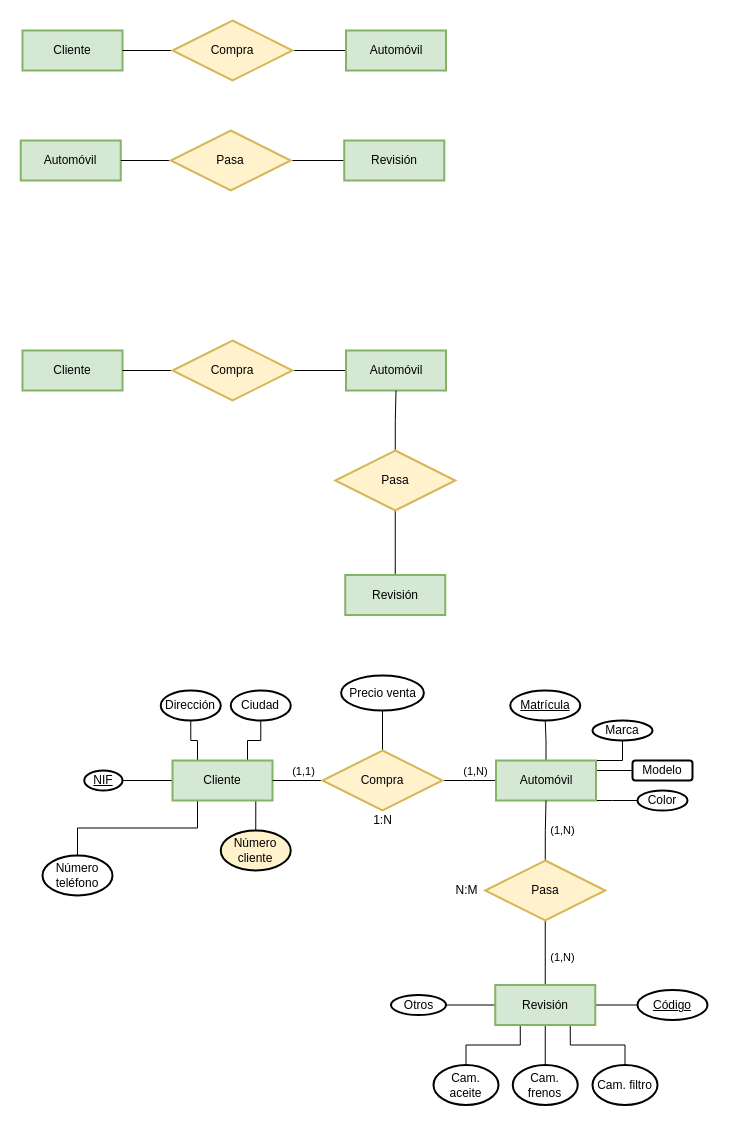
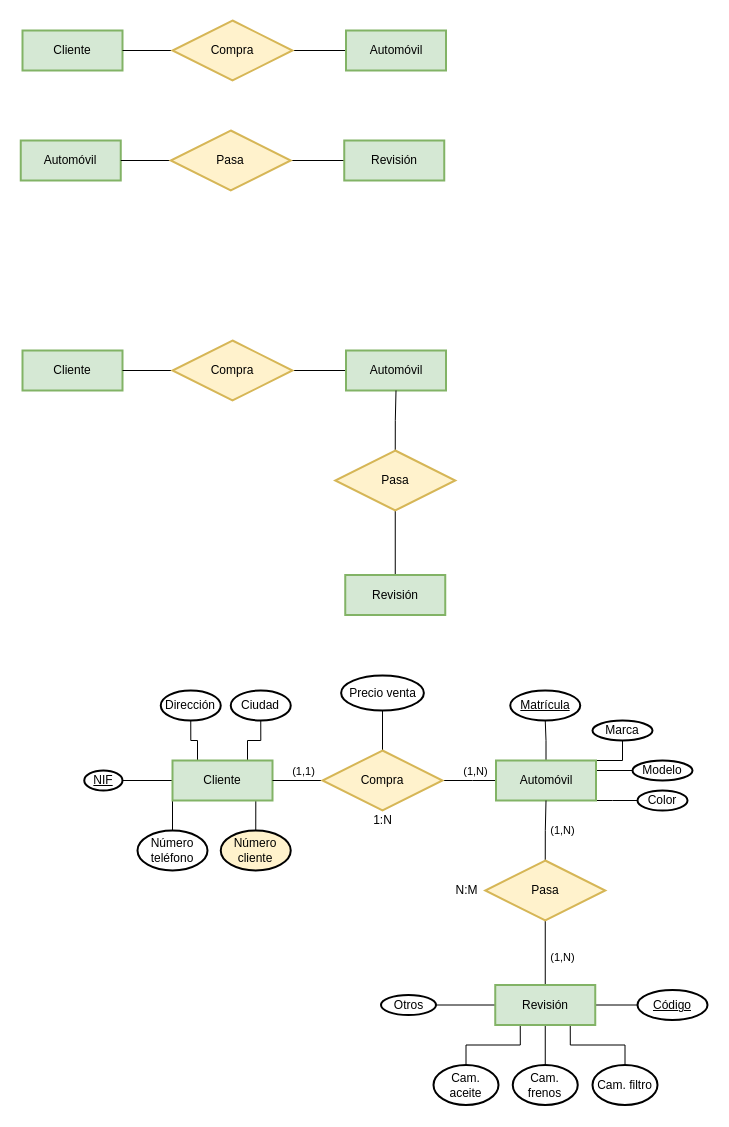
(663, 771) -> (663, 771)
(78, 876) -> (173, 851)
(419, 1005) -> (409, 1005)
